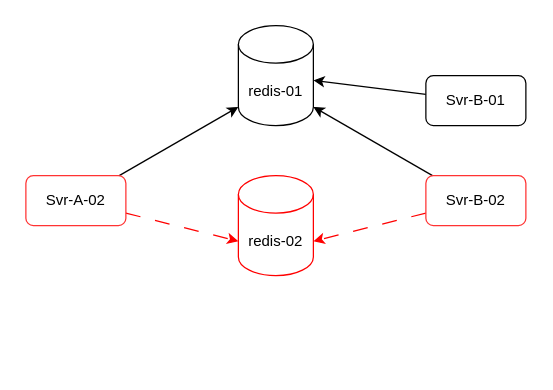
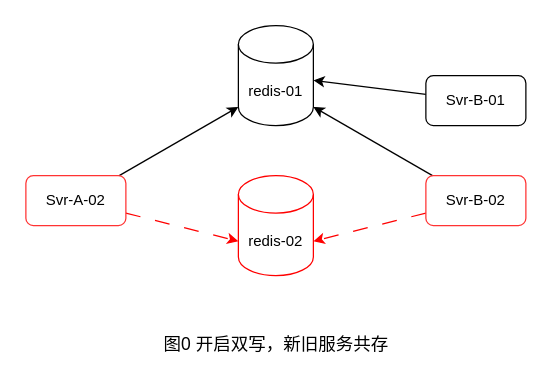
none -> (276, 344)
